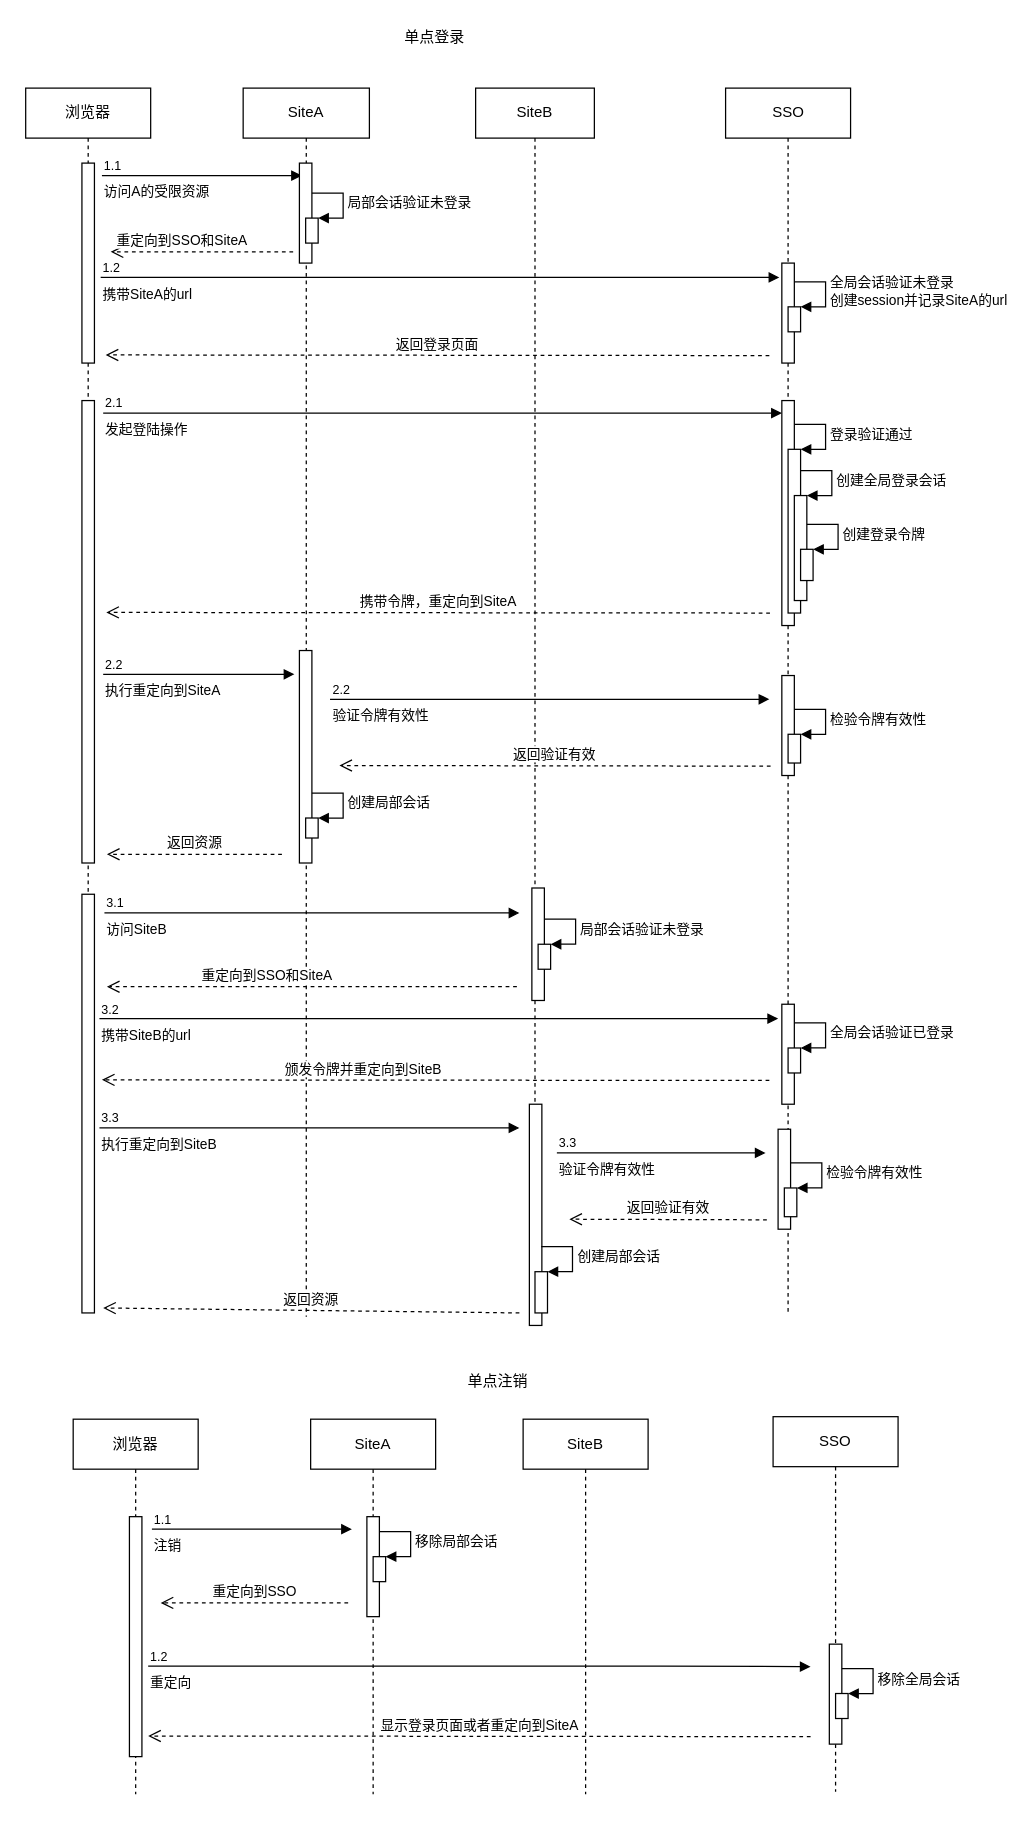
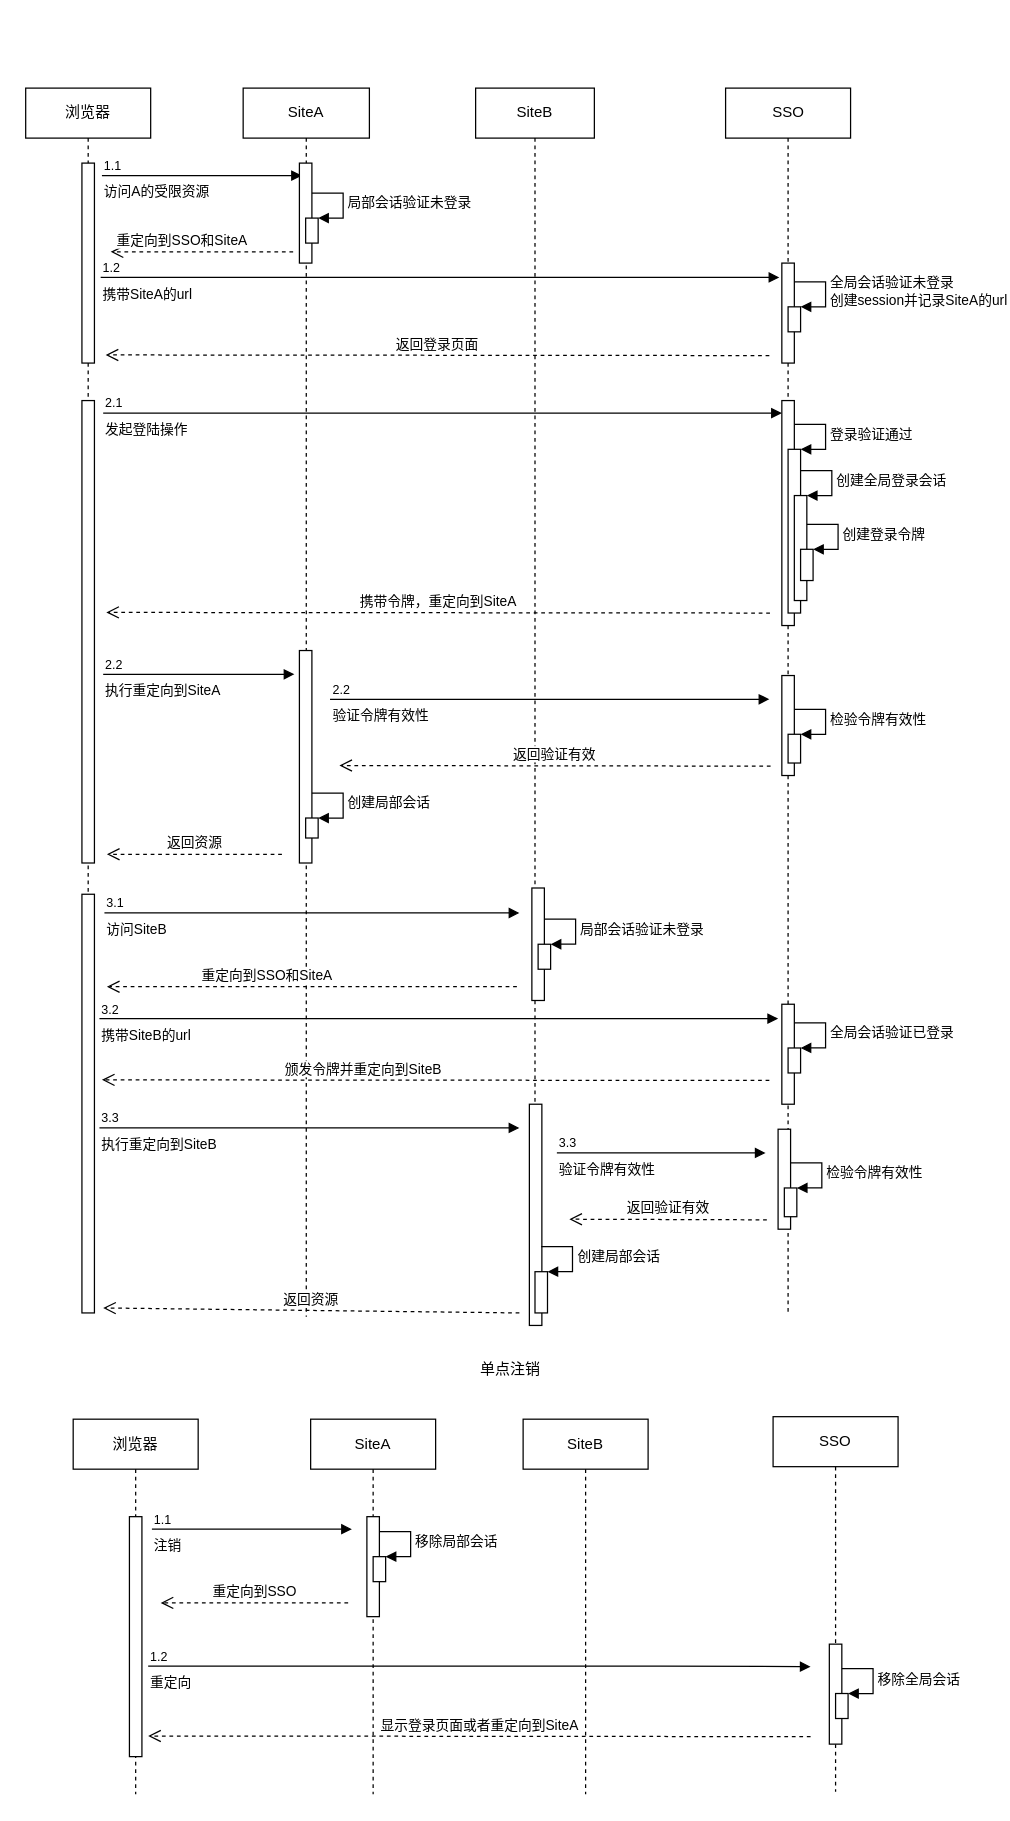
(435, 38) -> none
(498, 1382) -> (511, 1369)
